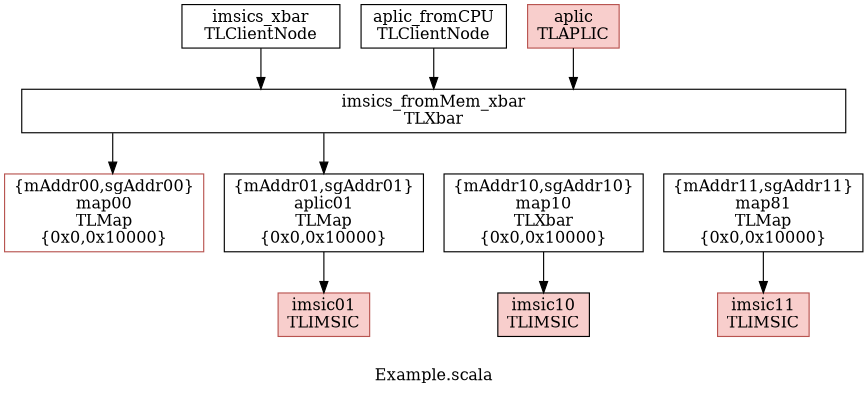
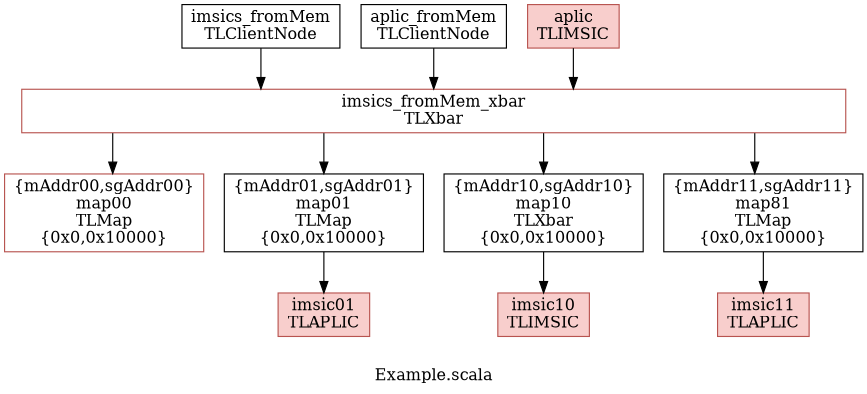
(261, 26) -> (261, 26)
(434, 26) -> (434, 26)
(573, 26) -> (573, 26)
(434, 111) -> (434, 111)
none -> (544, 148)
none -> (755, 148)
(324, 213) -> (324, 213)
(324, 315) -> (324, 315)
(544, 315) -> (544, 315)
(763, 315) -> (763, 315)
